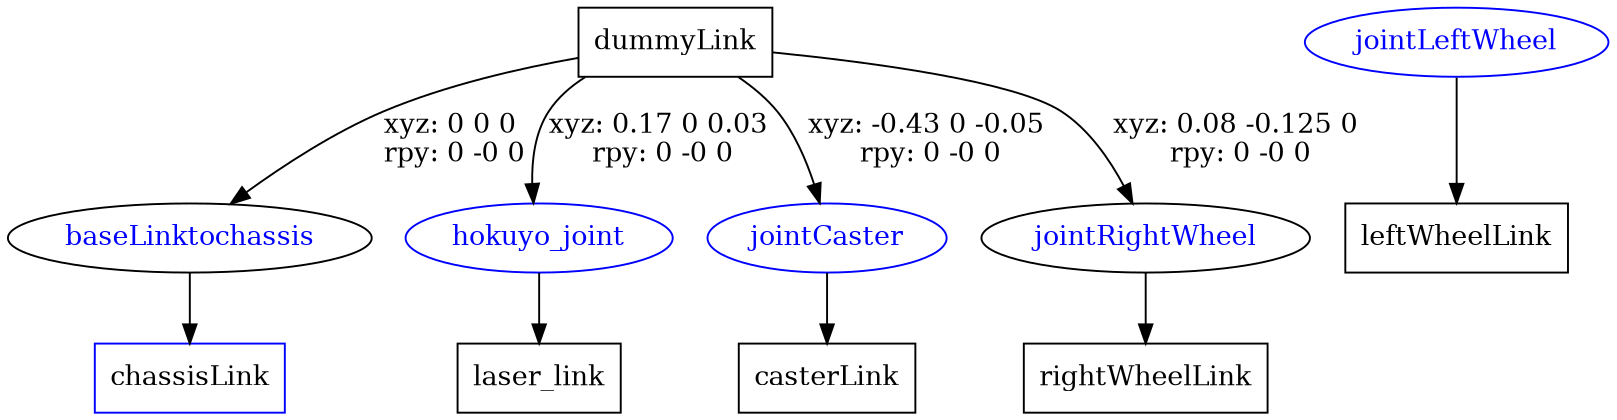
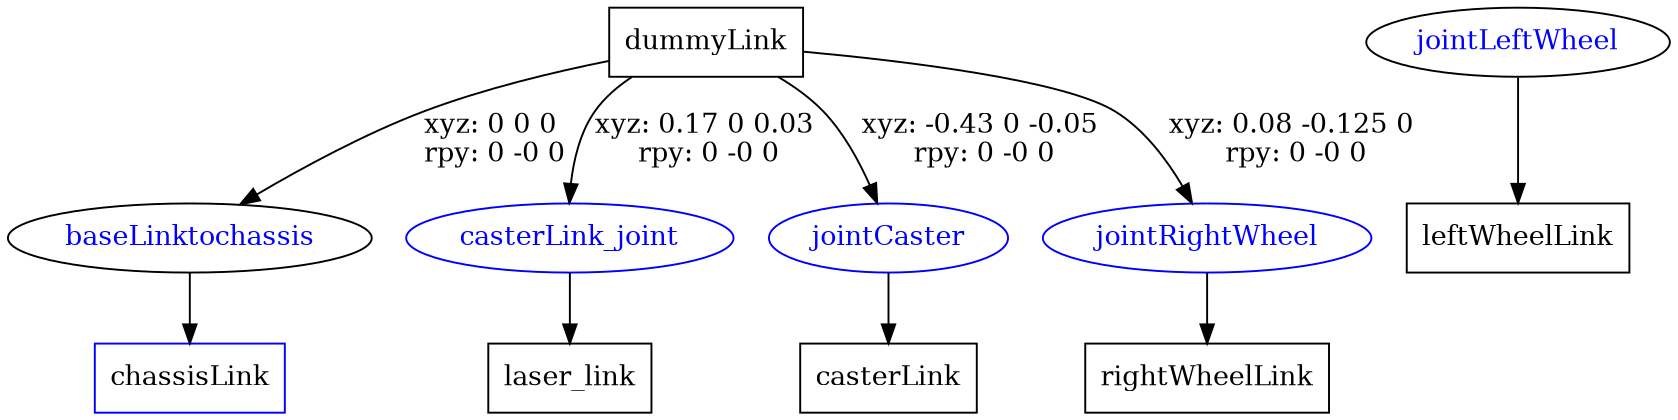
(1457, 42) -> (1518, 42)
(539, 238) -> (570, 238)
(1146, 238) -> (1207, 238)
